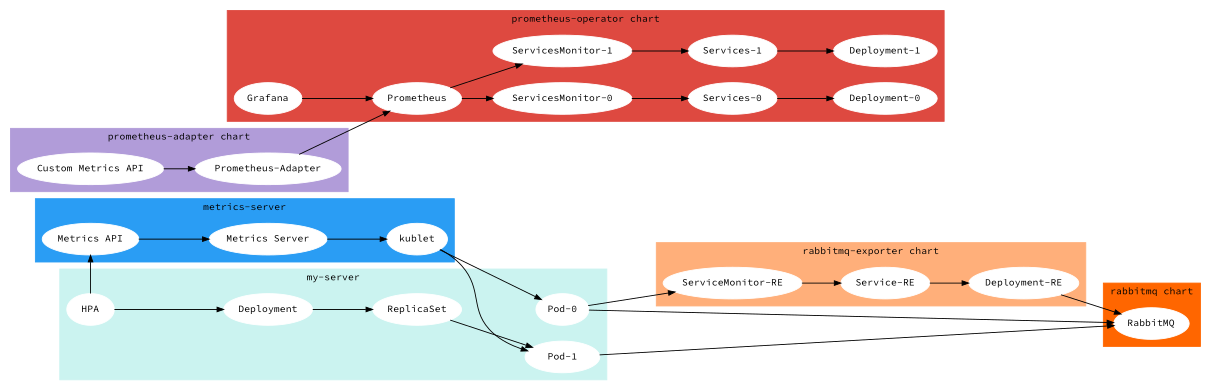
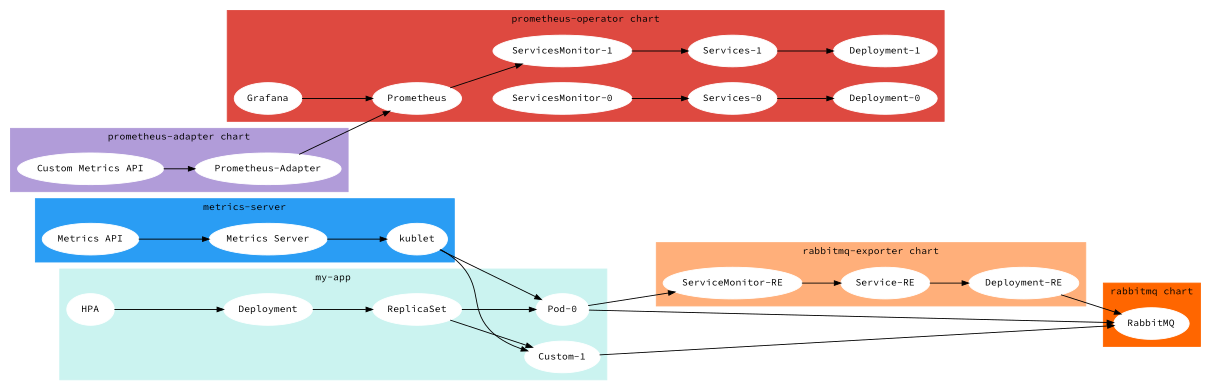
(474, 98) -> none
(91, 278) -> none
(333, 278) -> (333, 278)
none -> (495, 309)
(562, 357) -> (562, 357)
